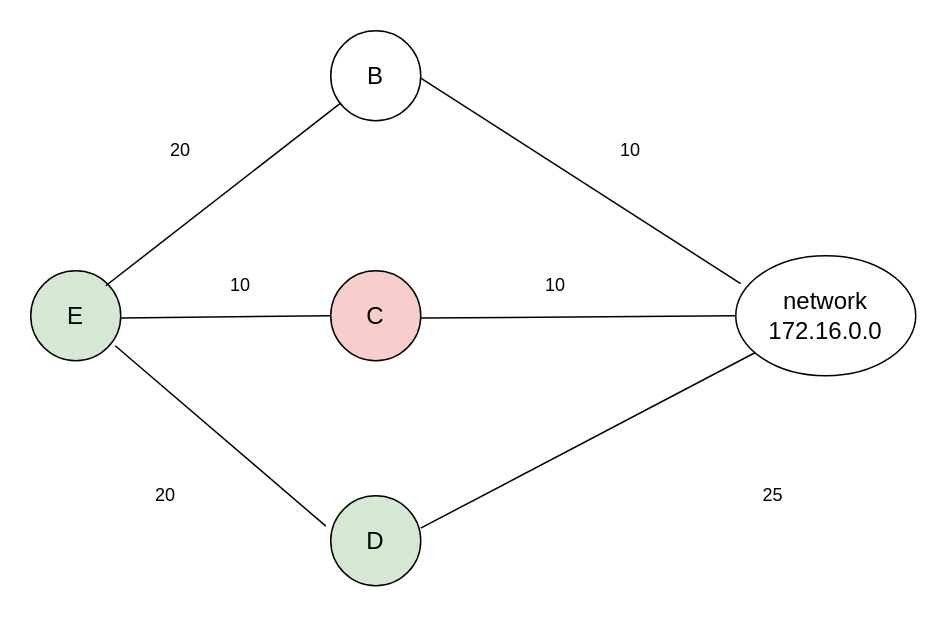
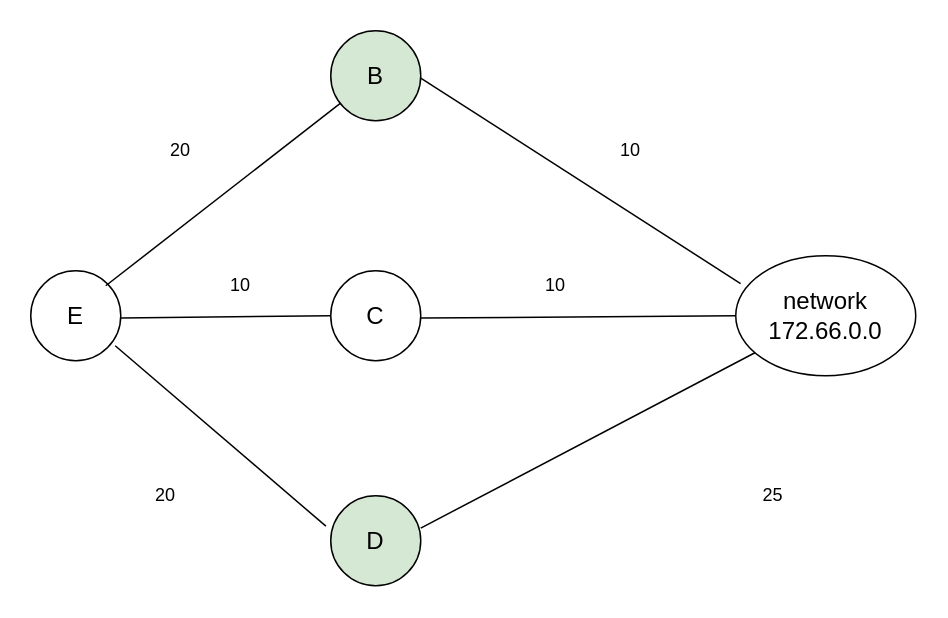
(376, 76) -> (376, 76)
(76, 316) -> (76, 316)
(376, 316) -> (376, 316)
(826, 316) -> (826, 316)
